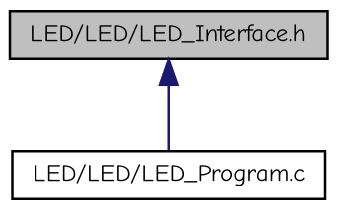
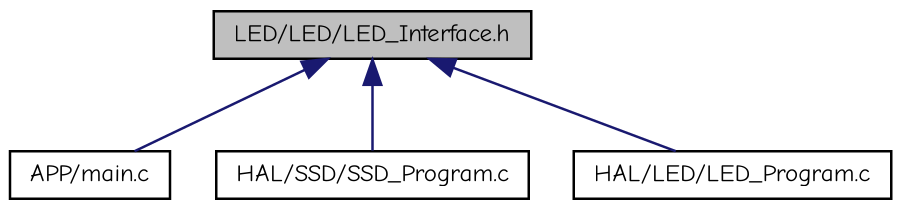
none -> (90, 175)
(169, 175) -> (732, 175)
none -> (372, 175)
